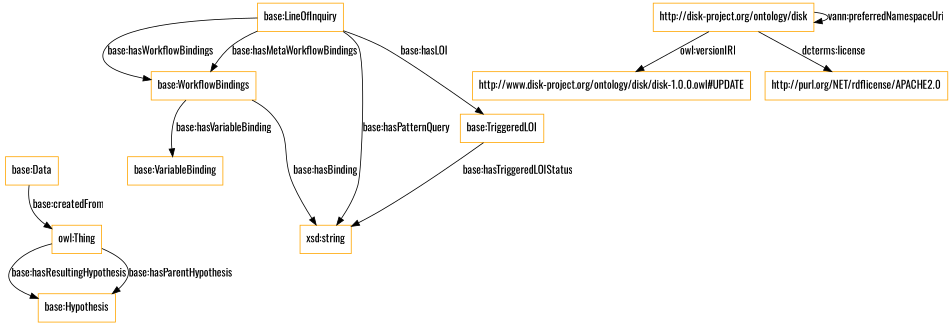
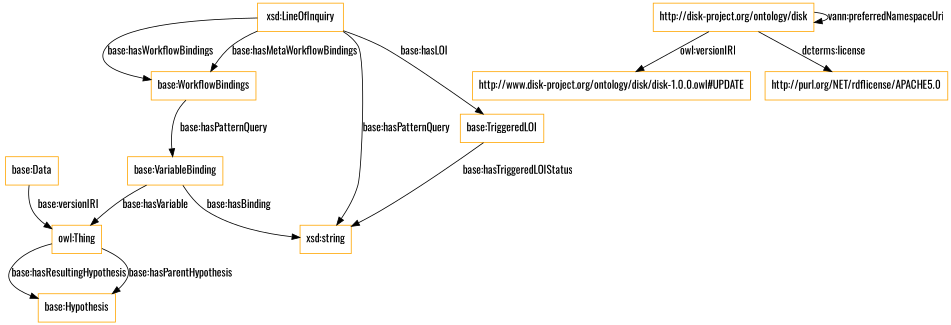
(300, 17) -> (300, 17)
(856, 86) -> (856, 86)
(224, 128) -> (224, 128)
(286, 155) -> (231, 223)
none -> (120, 201)
(69, 205) -> (69, 205)
